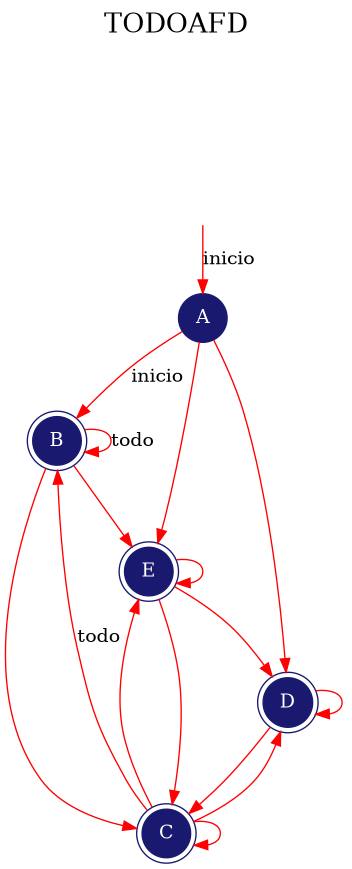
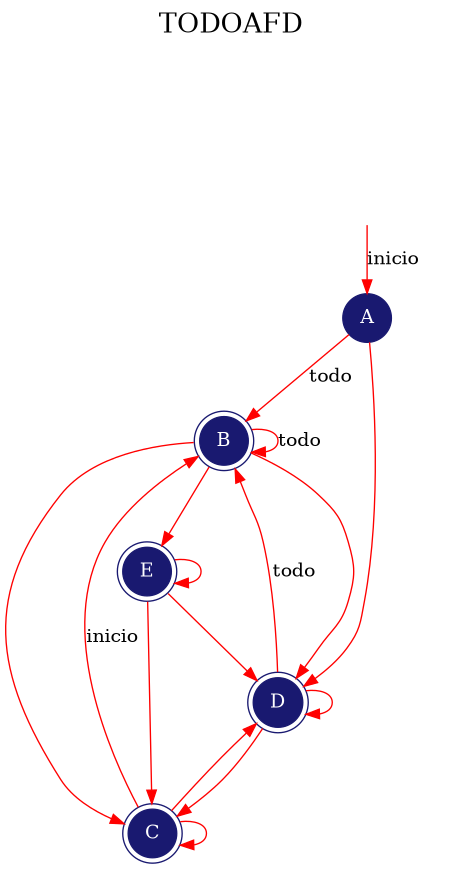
(158, 377) -> (331, 377)
(183, 437) -> none
none -> (349, 544)
none -> (269, 575)
(99, 637) -> (113, 637)
(121, 712) -> none
